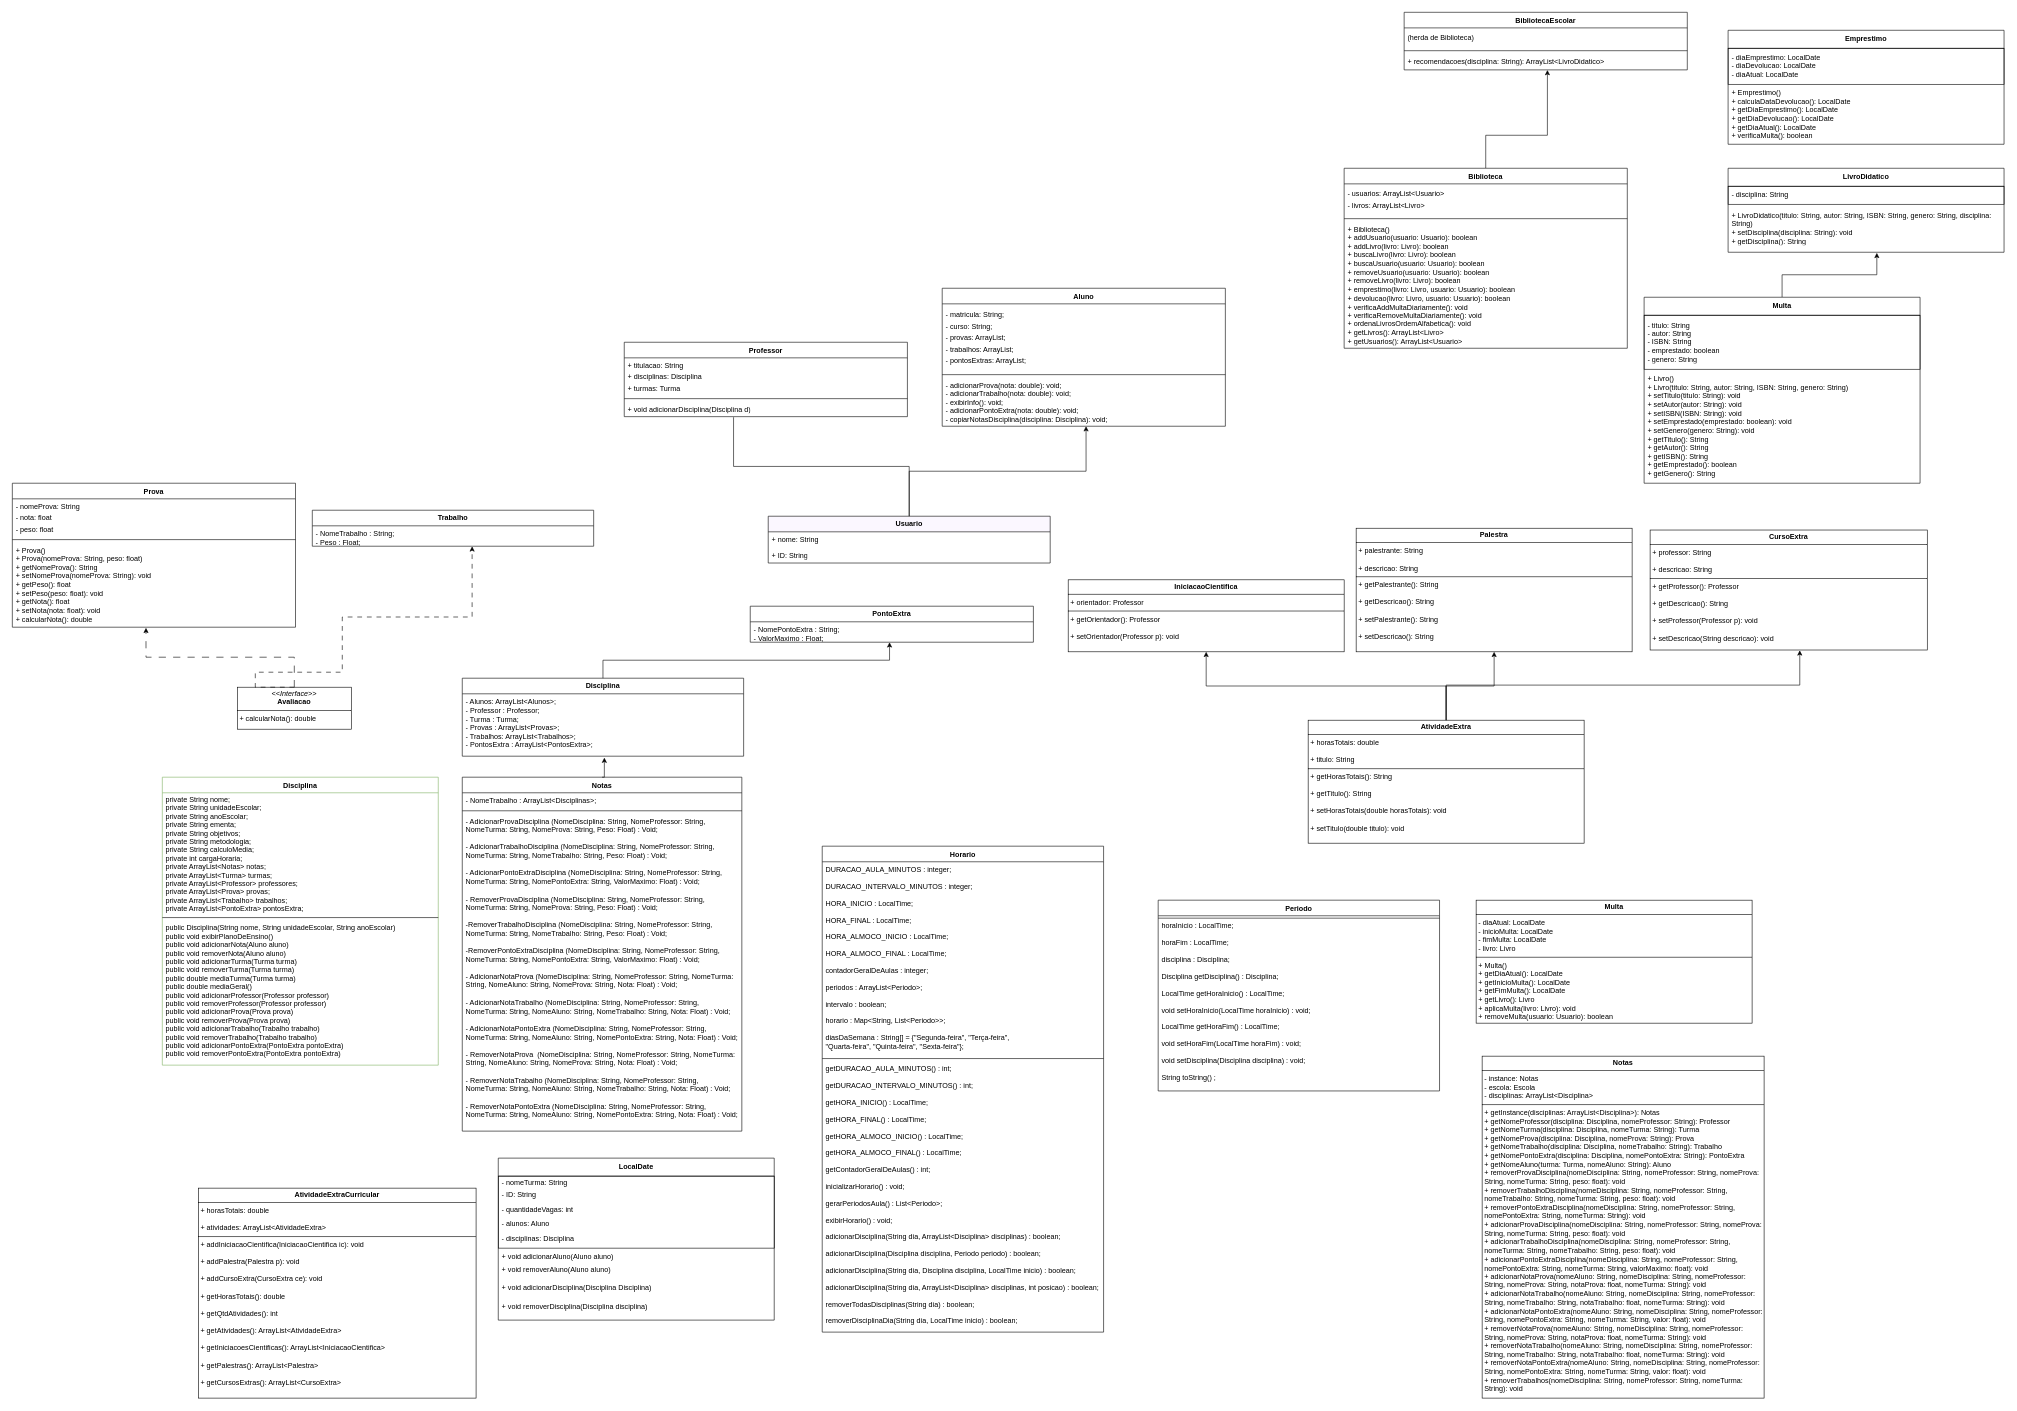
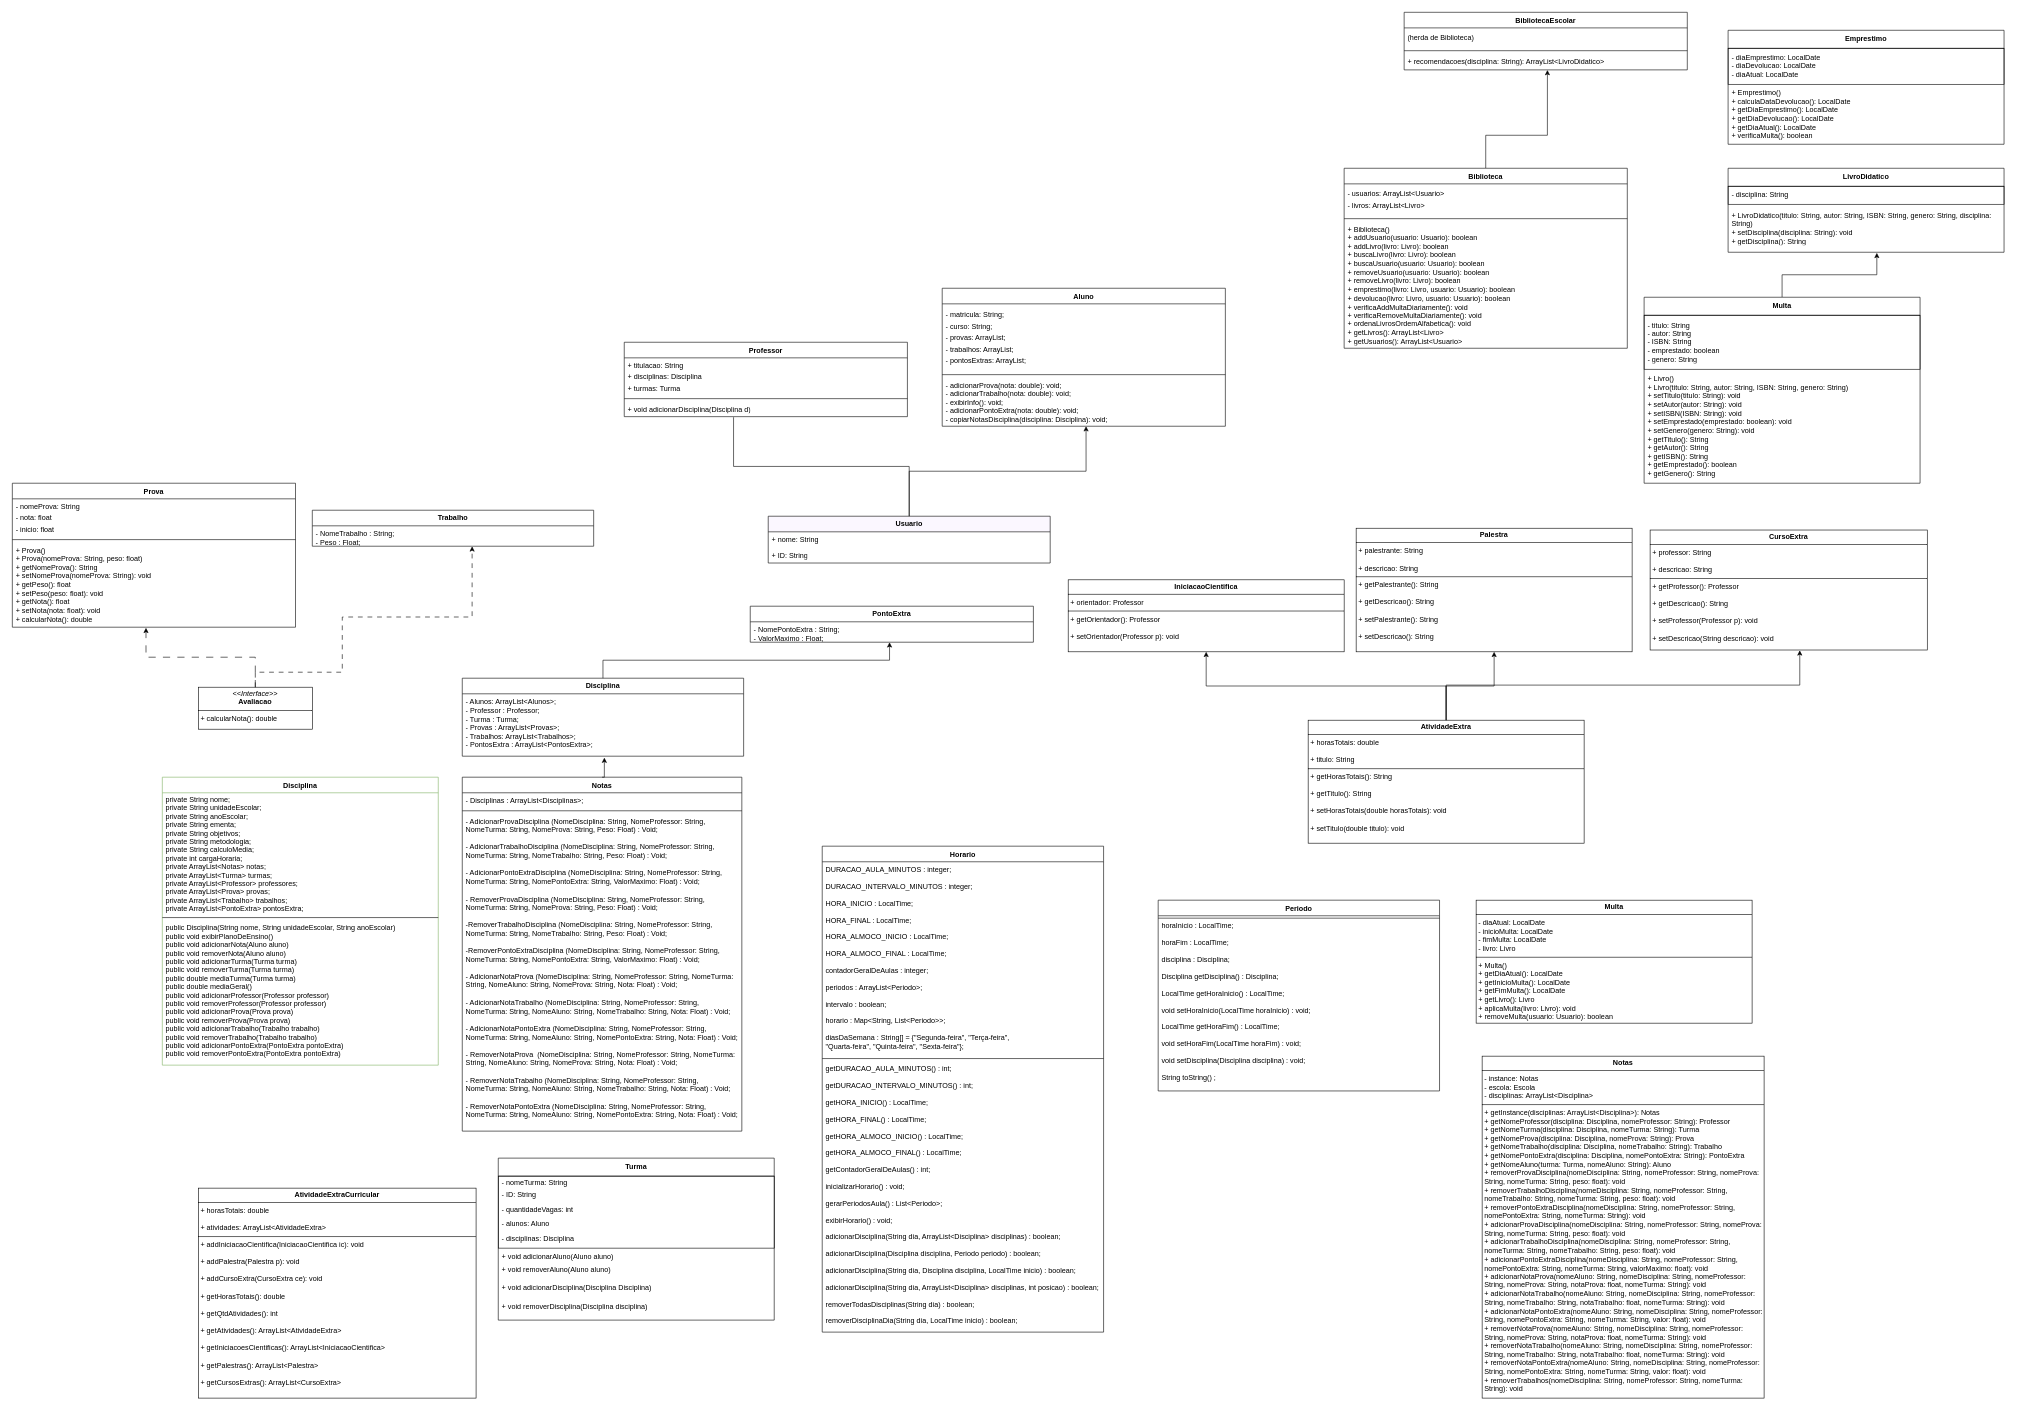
(50, 518) -> (50, 518)
(294, 708) -> (255, 708)
(536, 801) -> (531, 801)
(636, 1167) -> (636, 1167)
